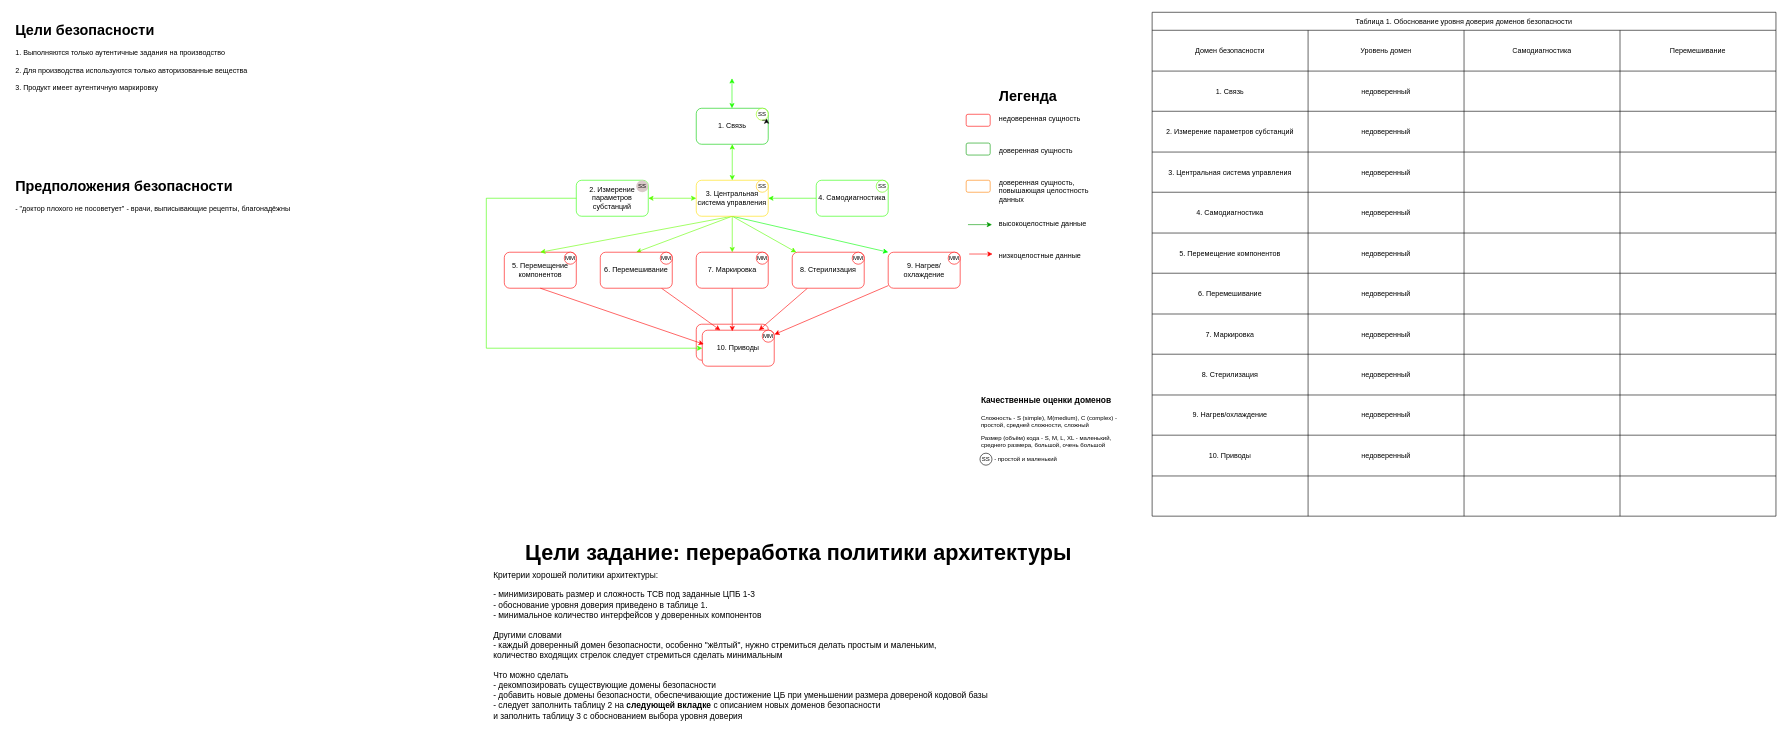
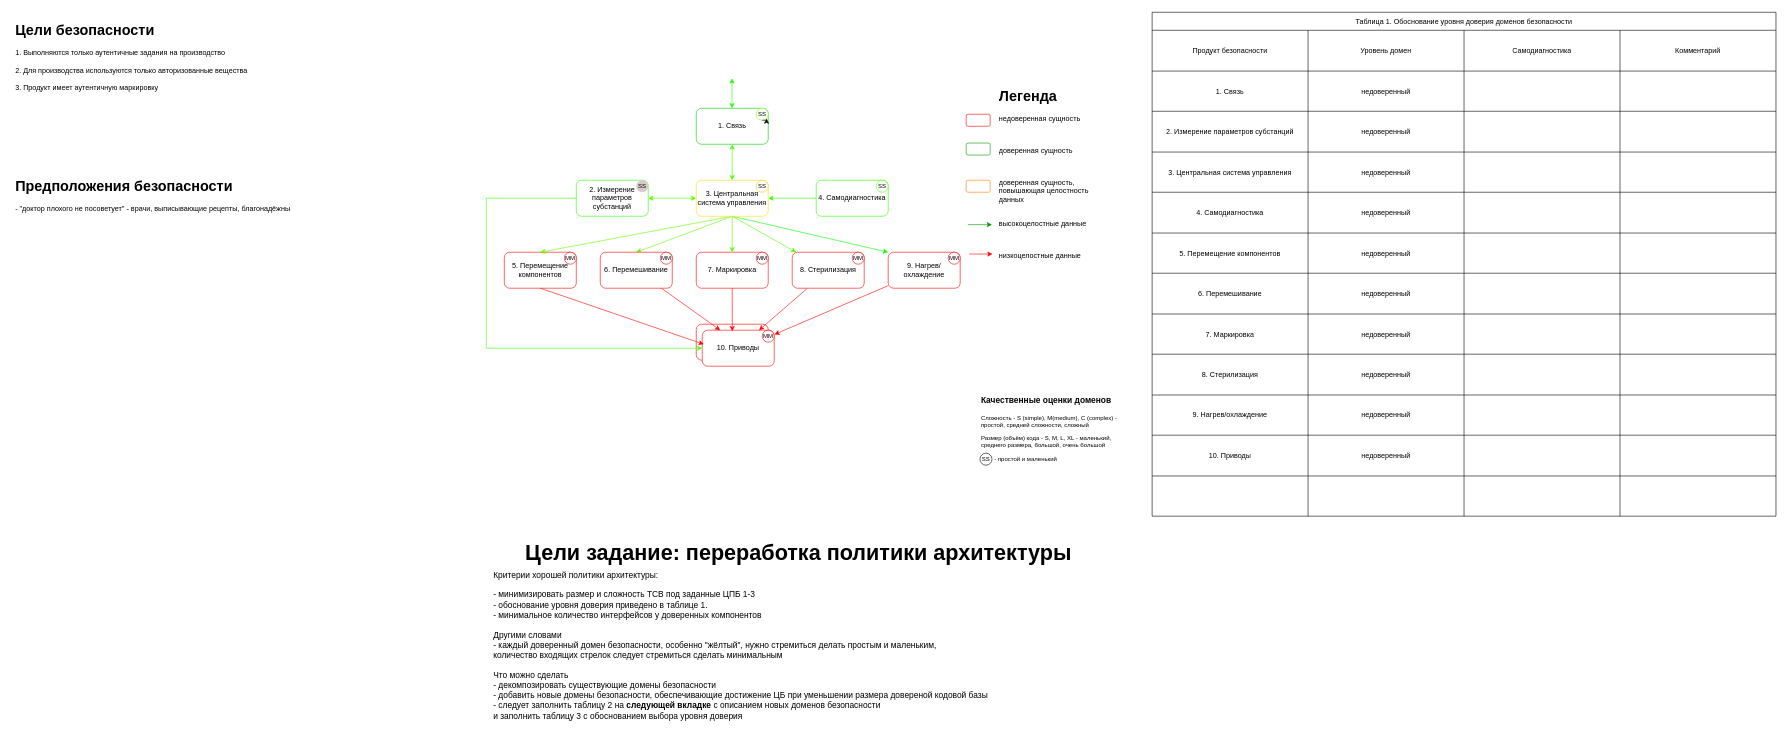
(1230, 51) -> (1230, 51)
(1698, 51) -> (1698, 51)
